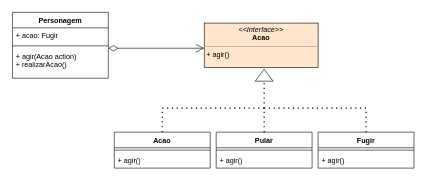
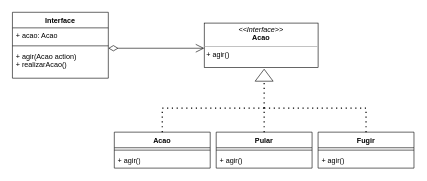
(60, 21) -> (60, 21)
(38, 36) -> (37, 36)
(261, 45) -> (261, 45)
